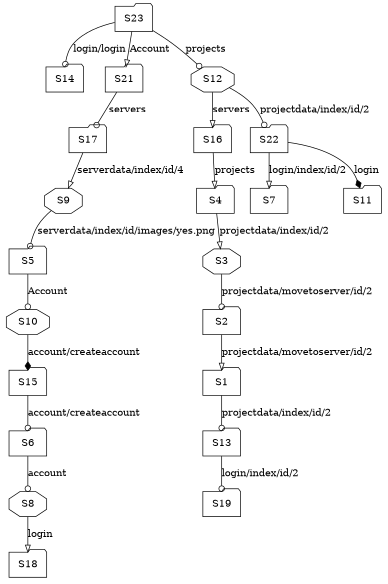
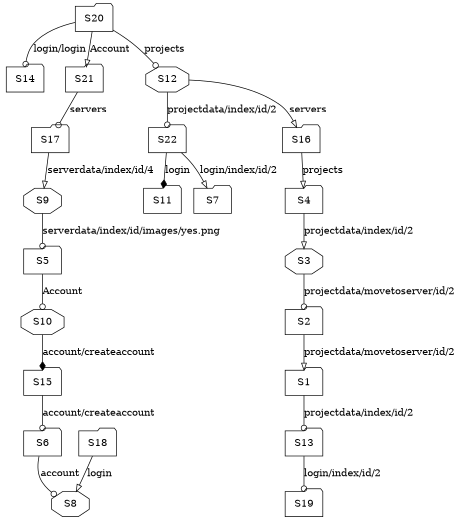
(134, 19) -> (94, 19)
(28, 531) -> (86, 471)
